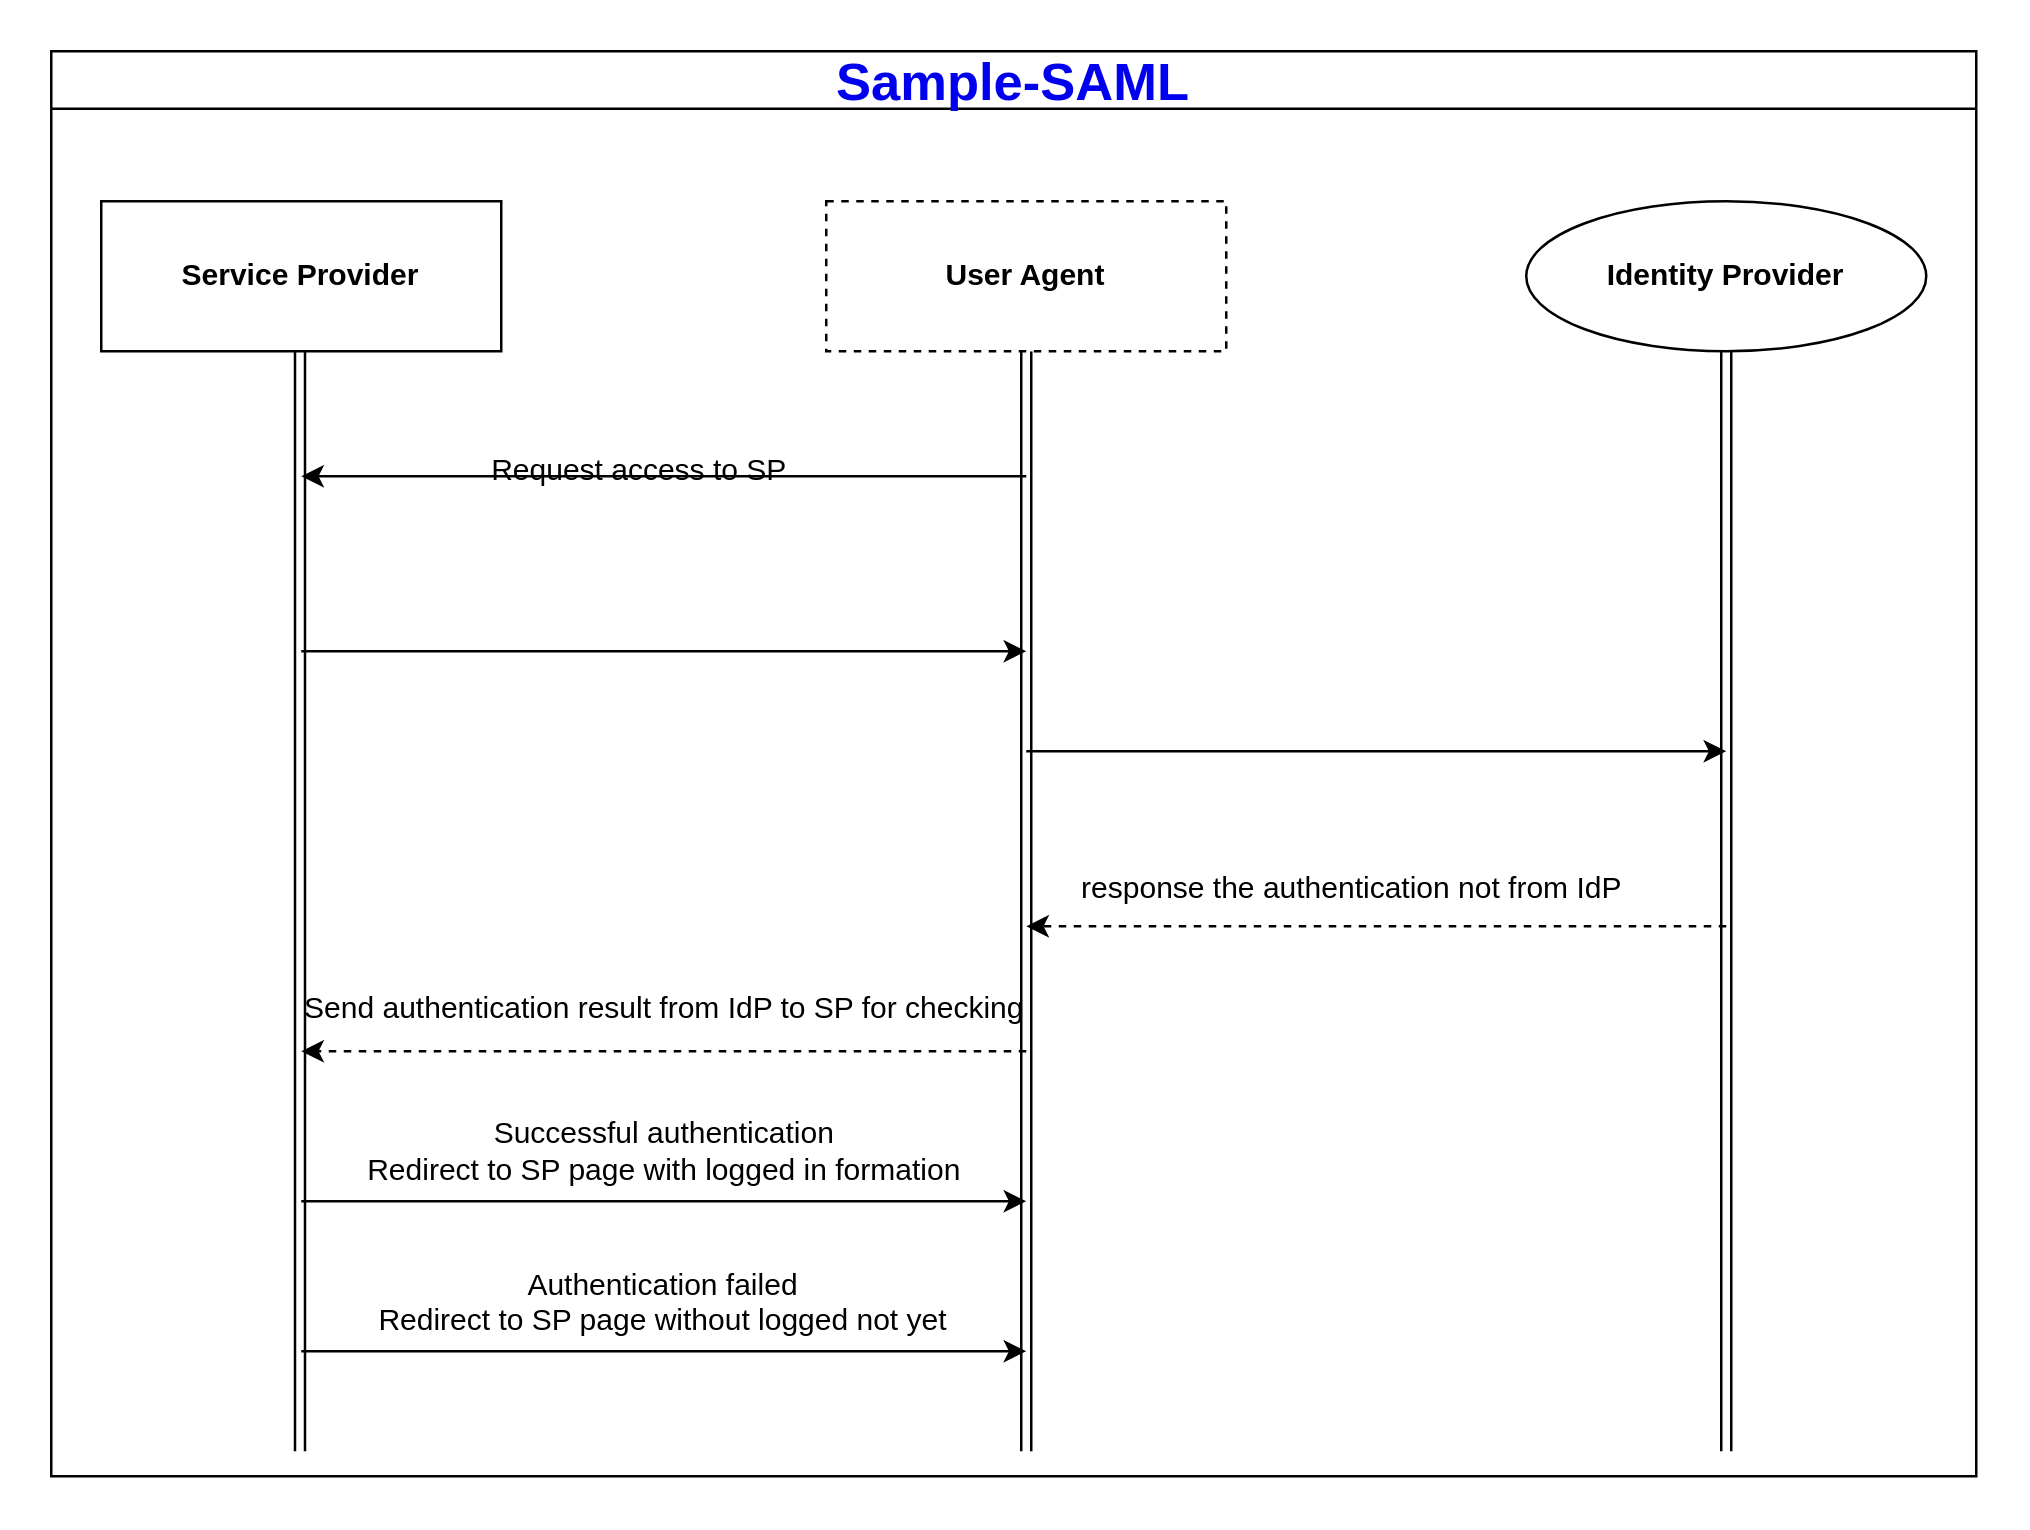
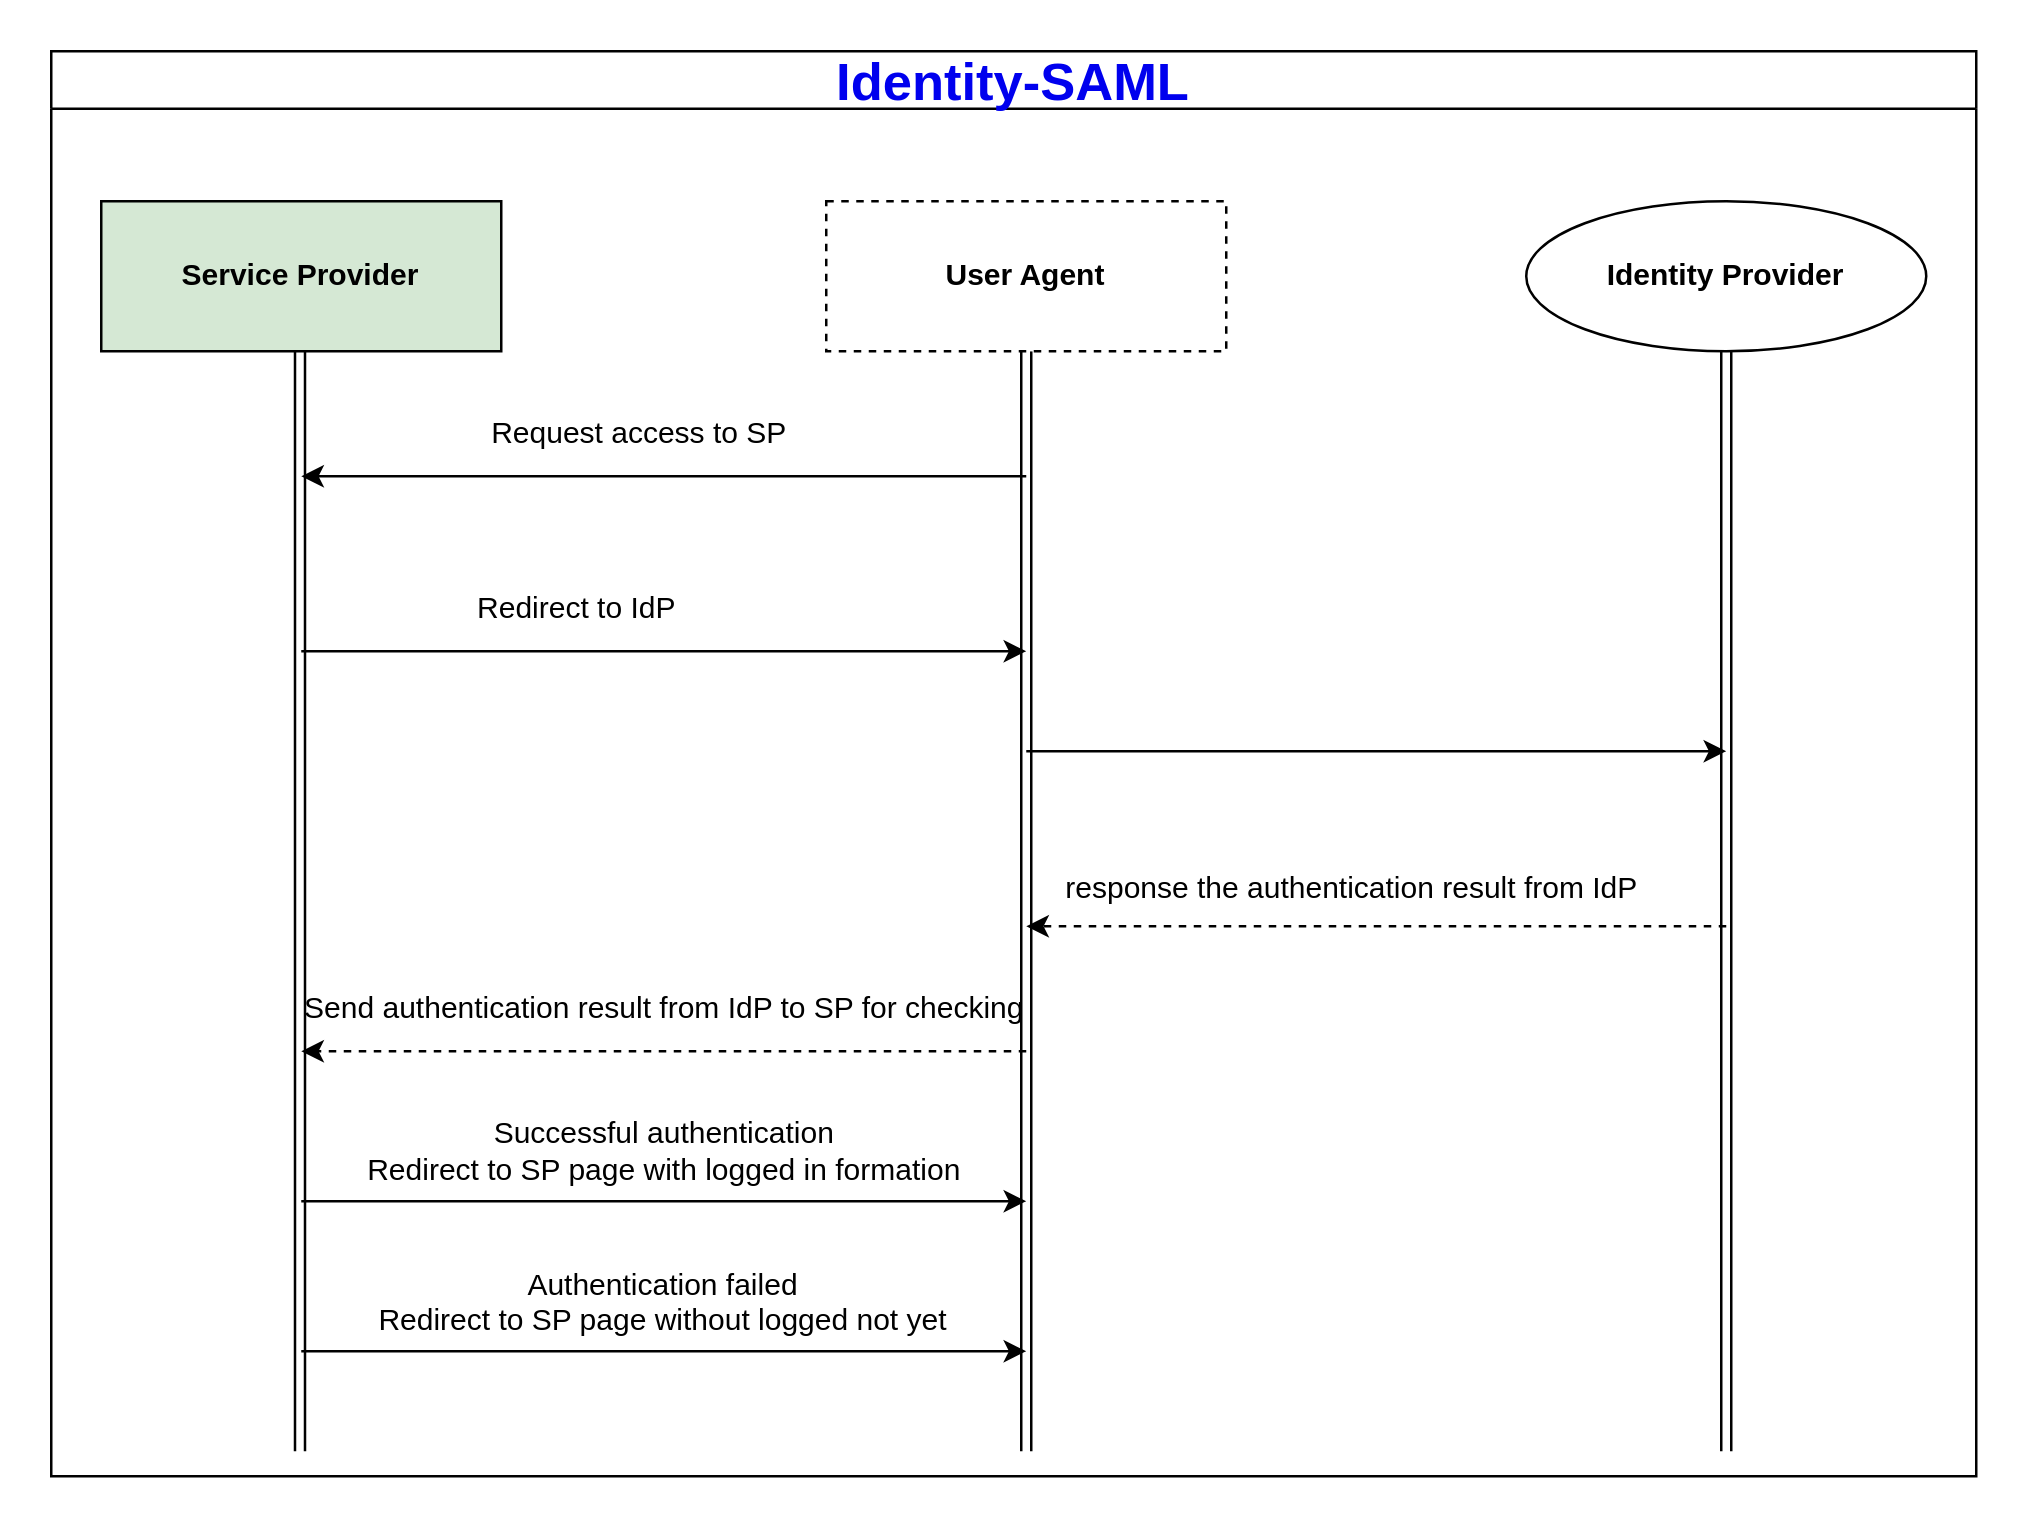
(1014, 81) -> (1014, 81)
(301, 276) -> (301, 276)
(639, 471) -> (639, 434)
none -> (576, 609)
(1353, 889) -> (1353, 889)
